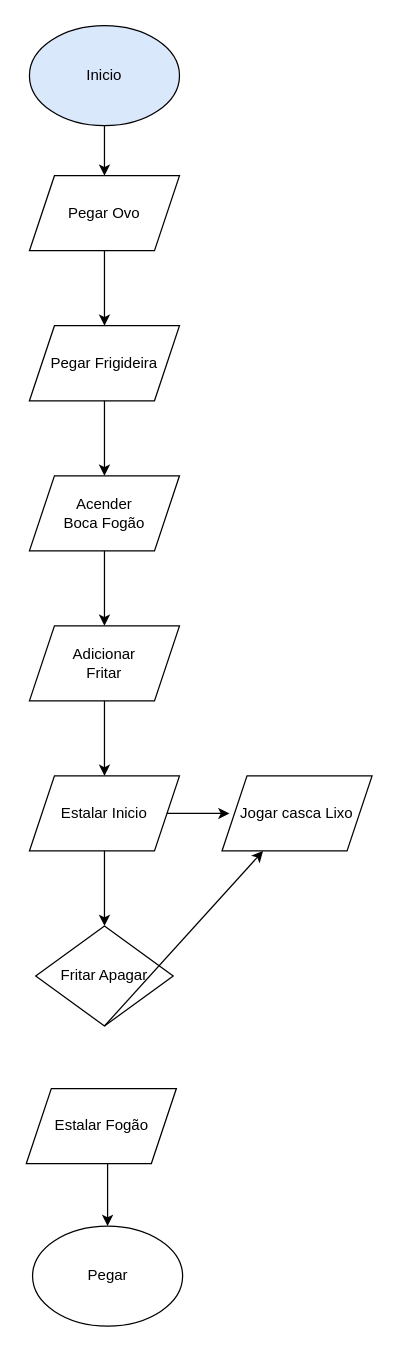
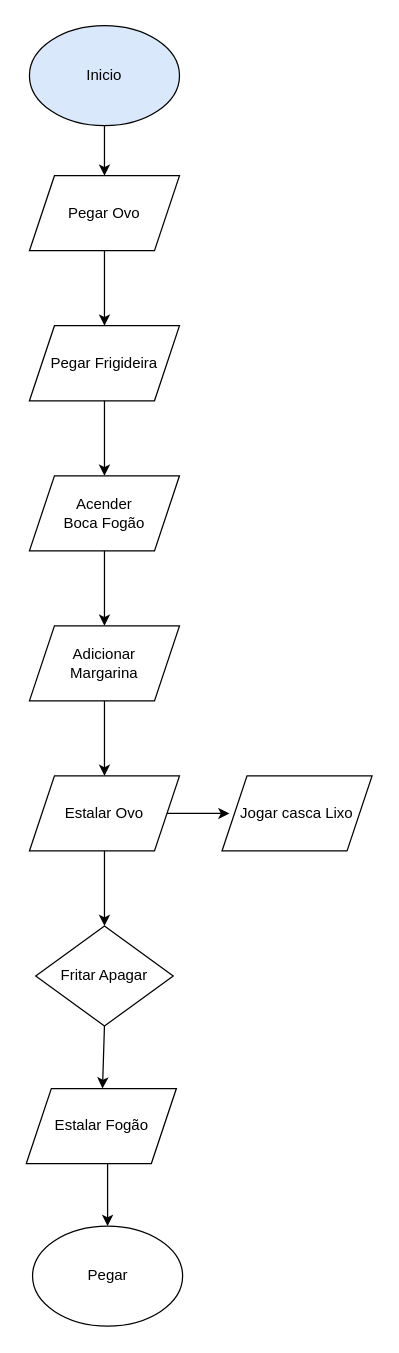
(104, 663) -> (104, 663)
(104, 813) -> (104, 813)
(181, 941) -> (104, 1053)
